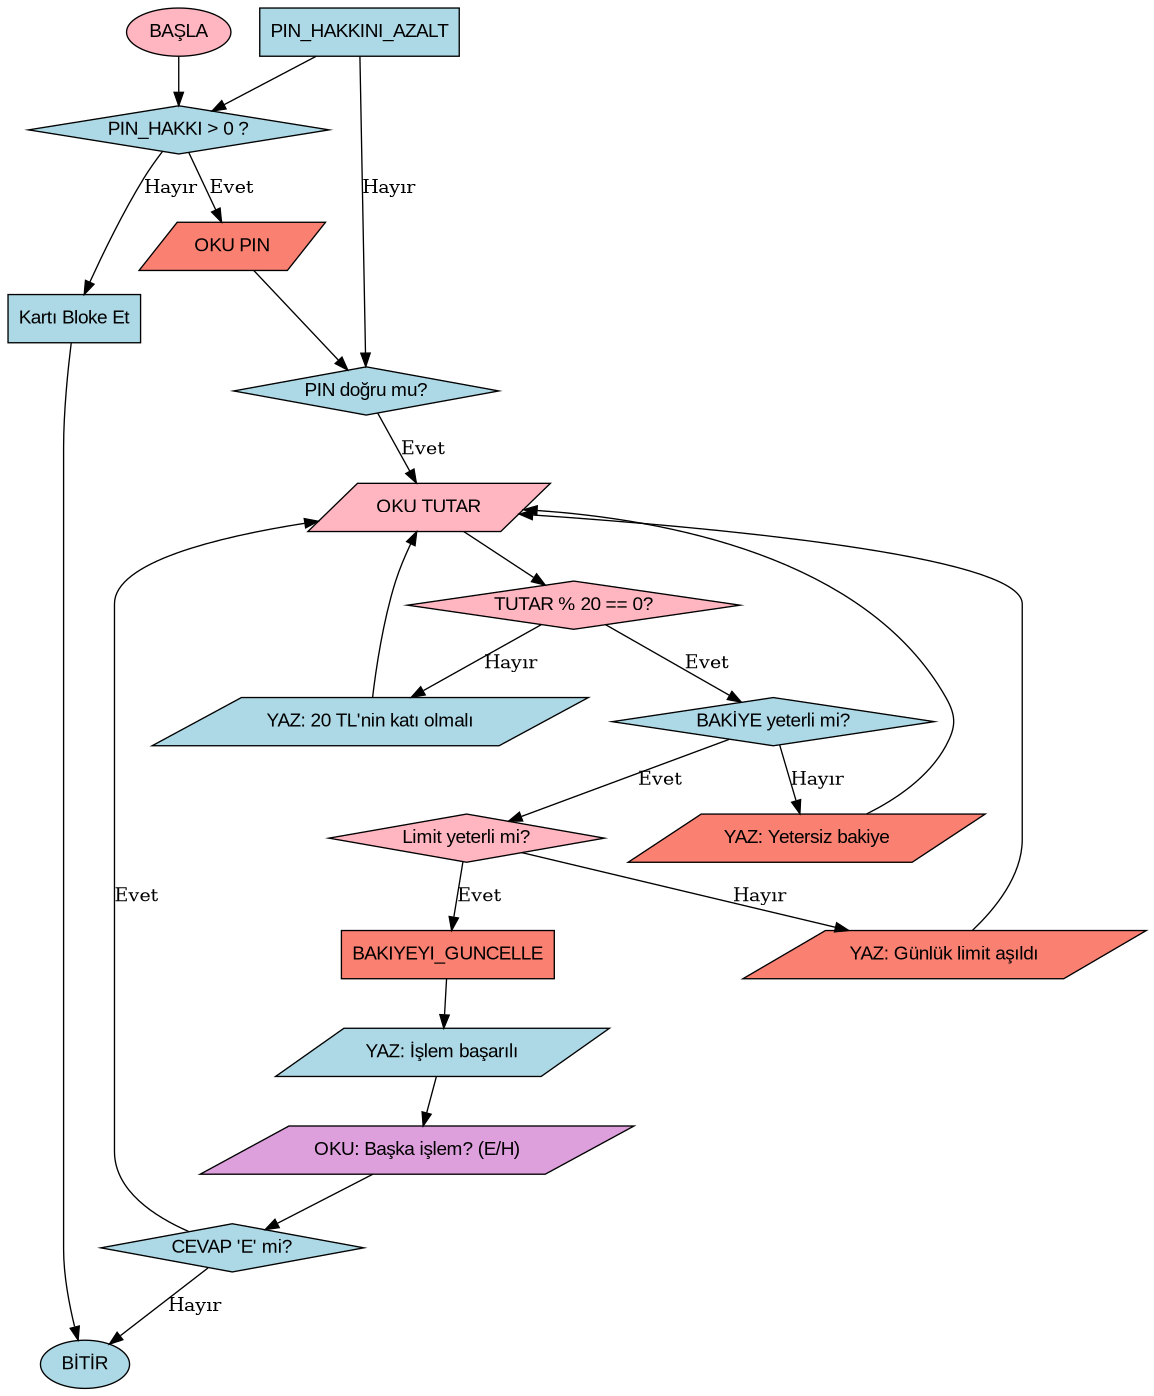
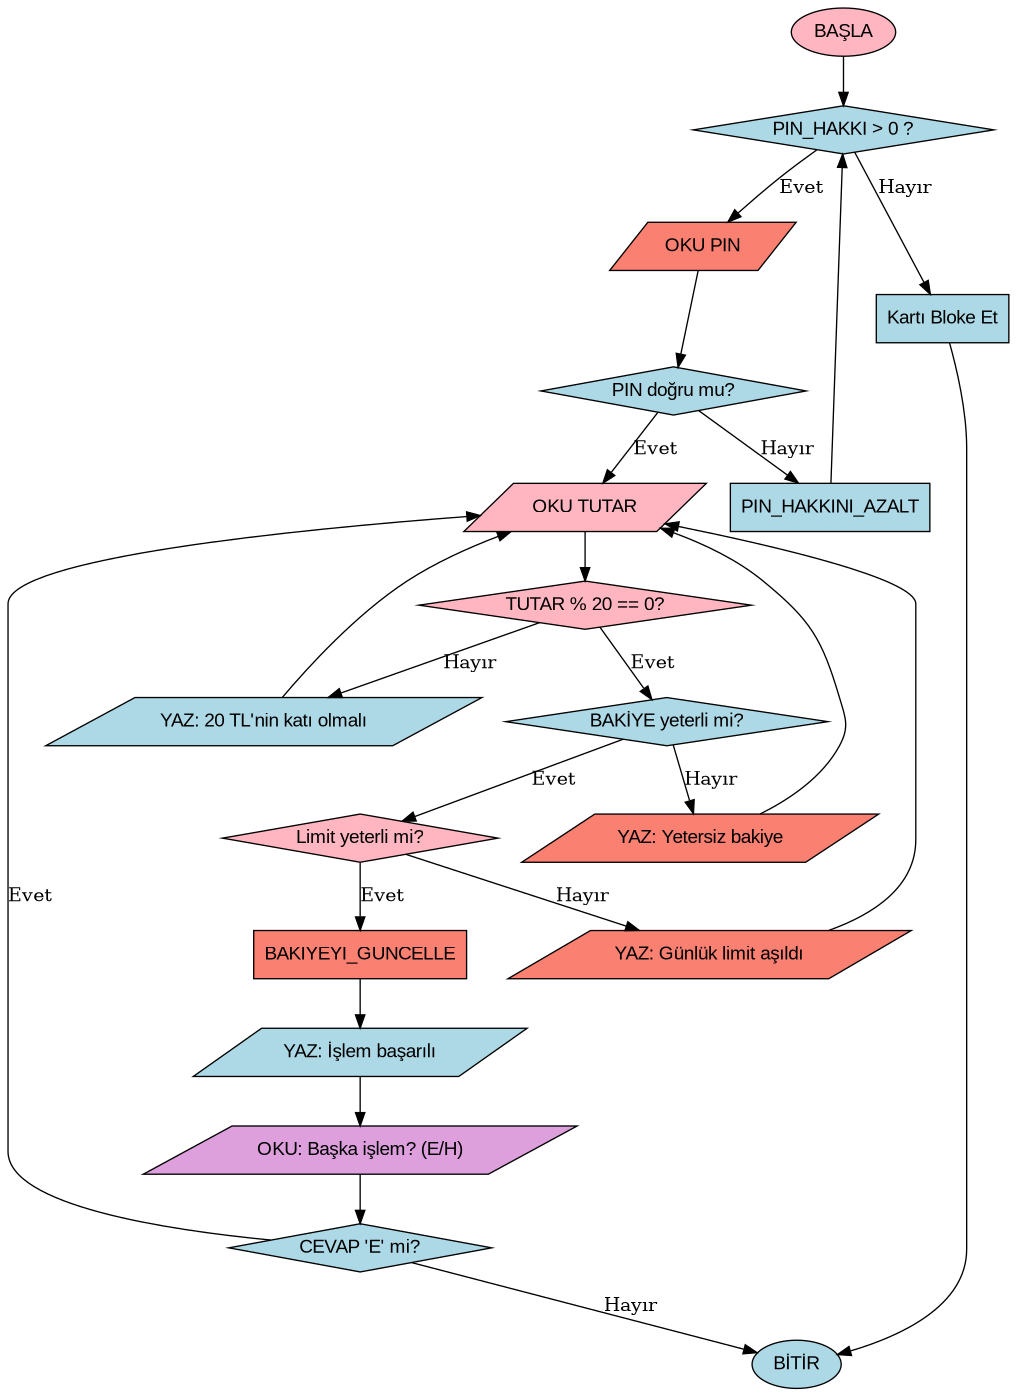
(363, 205) -> (743, 443)
